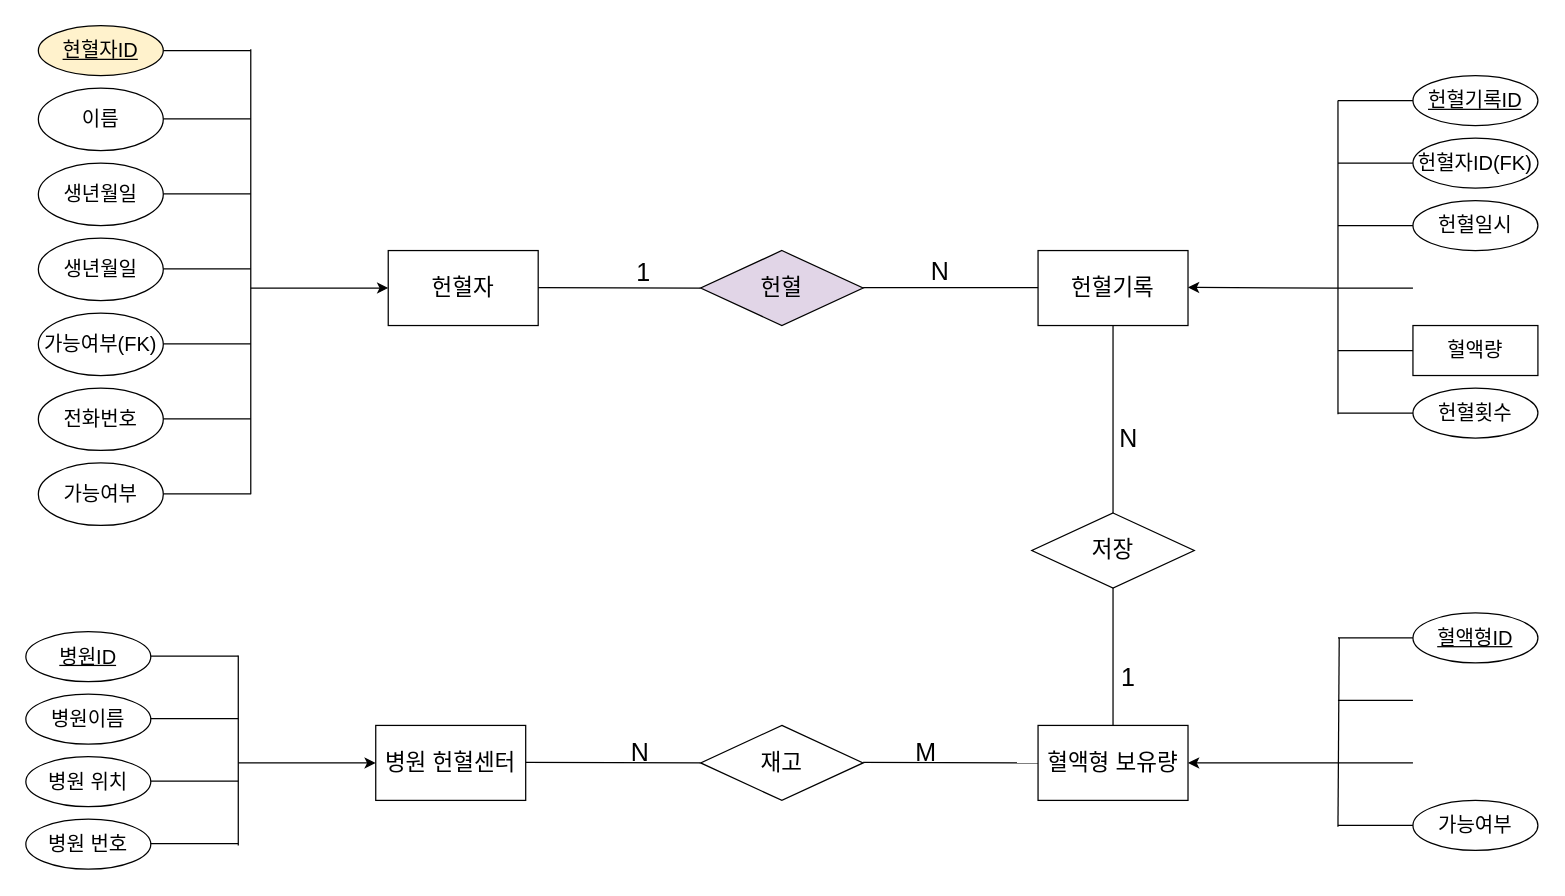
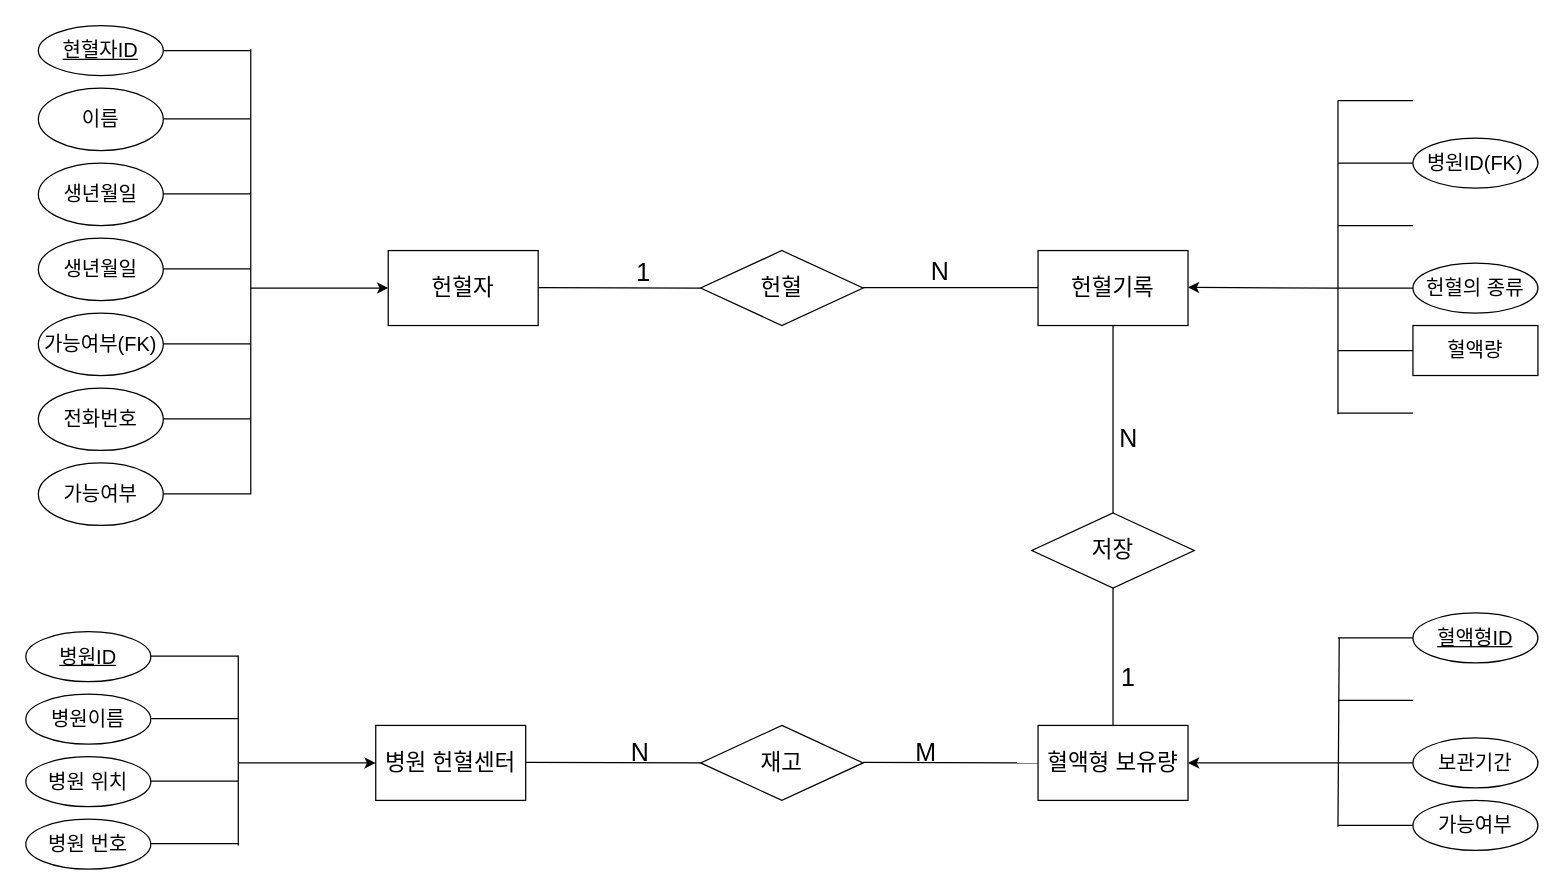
(101, 51) -> (101, 51)
(1476, 101) -> none
(1476, 163) -> (1476, 163)
(1476, 226) -> none
(782, 288) -> (782, 288)
none -> (1476, 288)
(1476, 413) -> none
none -> (1476, 763)
